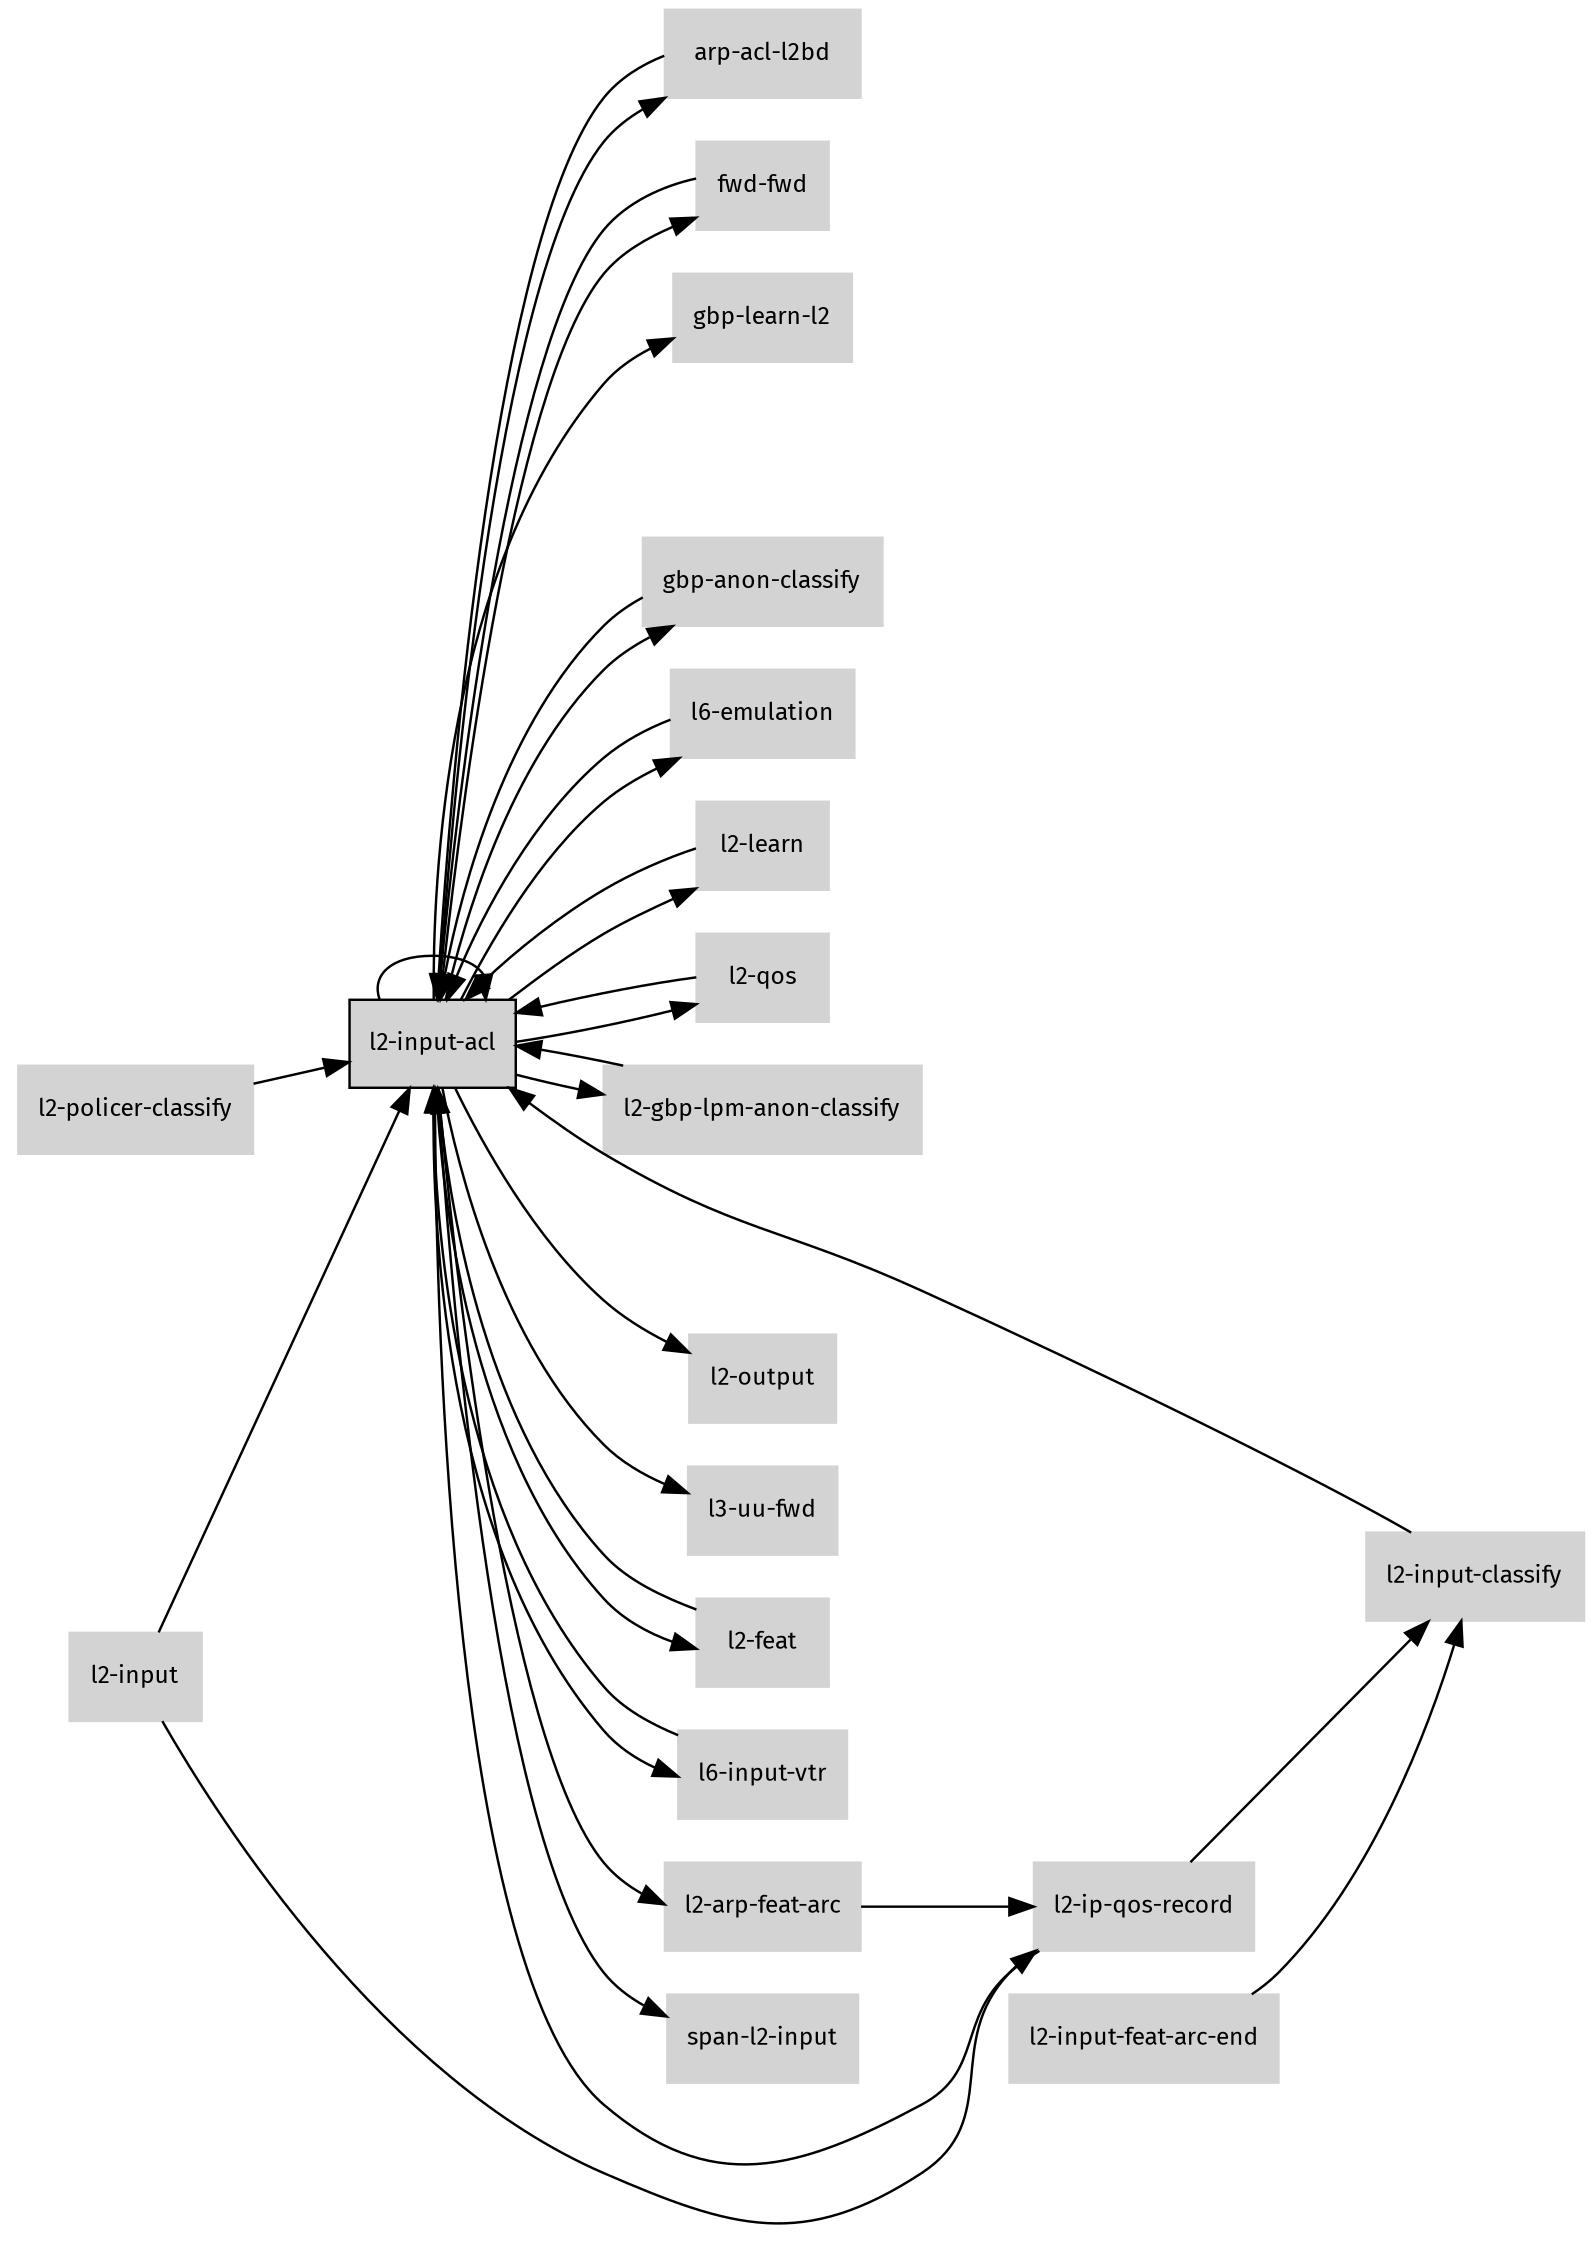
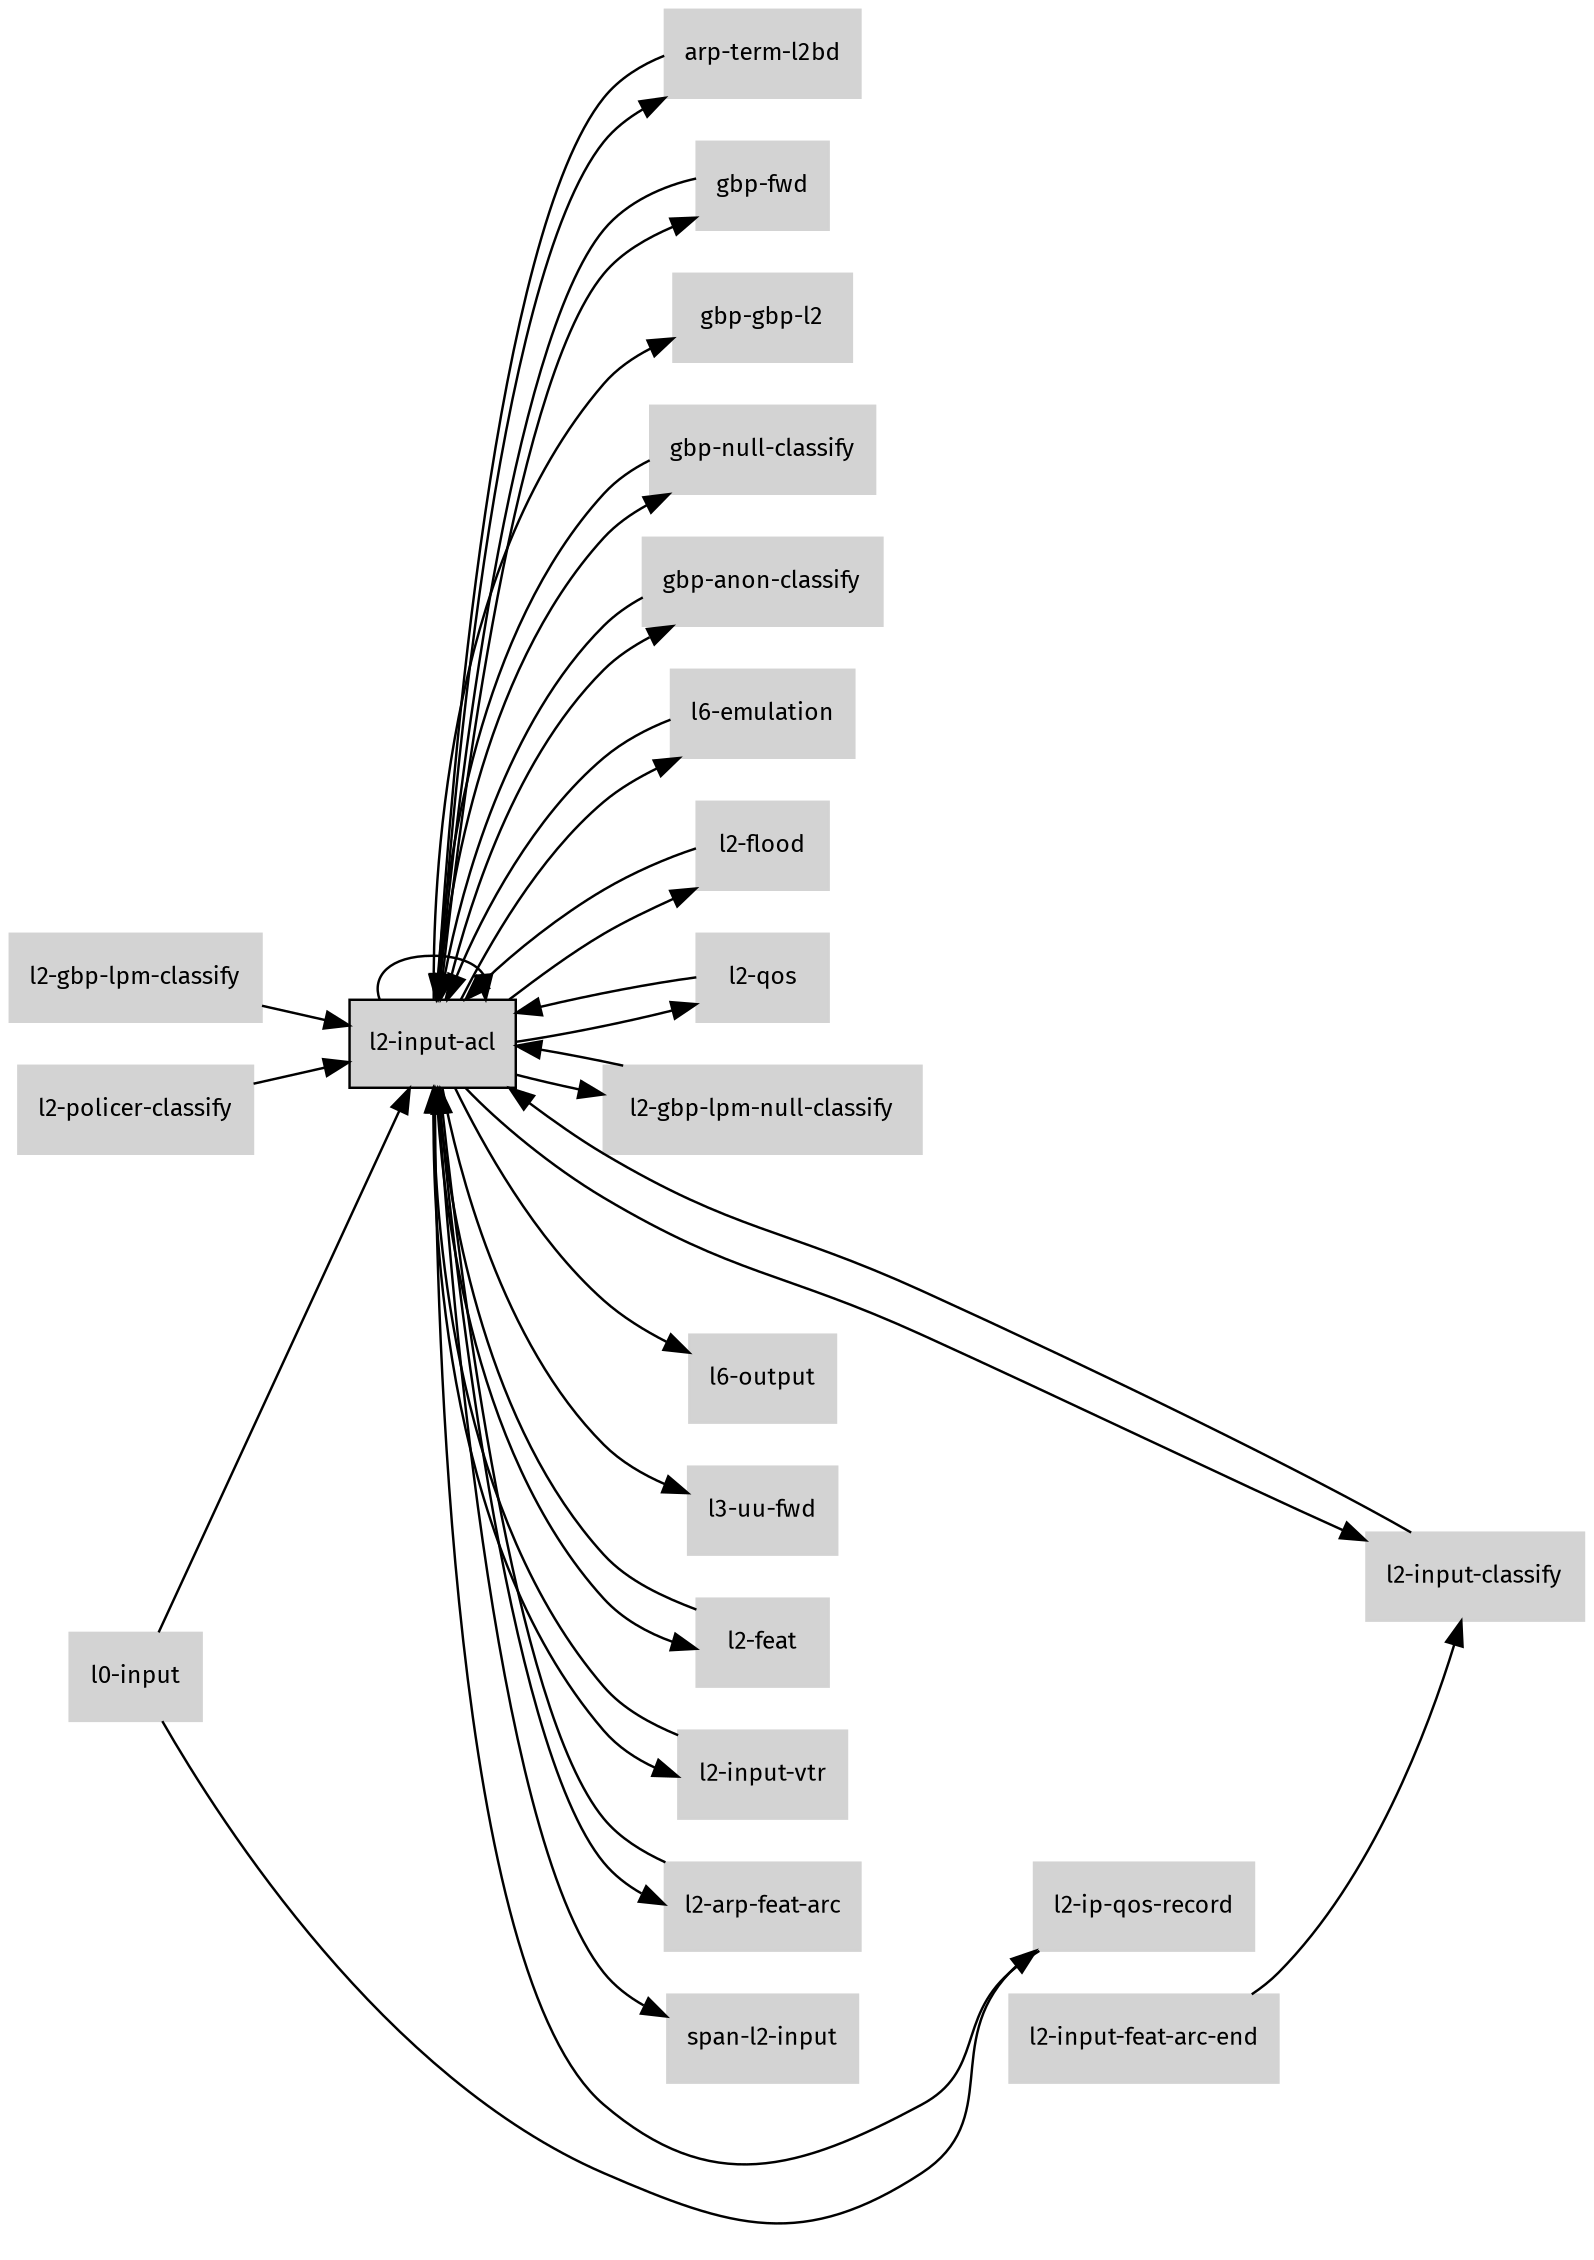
(763, 54) -> (763, 54)
(763, 186) -> (763, 186)
(763, 318) -> (763, 318)
none -> (763, 450)
(763, 846) -> (763, 846)
none -> (136, 978)
(763, 1110) -> (763, 1110)
(763, 1379) -> (763, 1379)
(136, 1677) -> (136, 1677)
(1300, 1751) -> (894, 1323)
(763, 1775) -> (763, 1775)
(935, 1907) -> (501, 1511)
